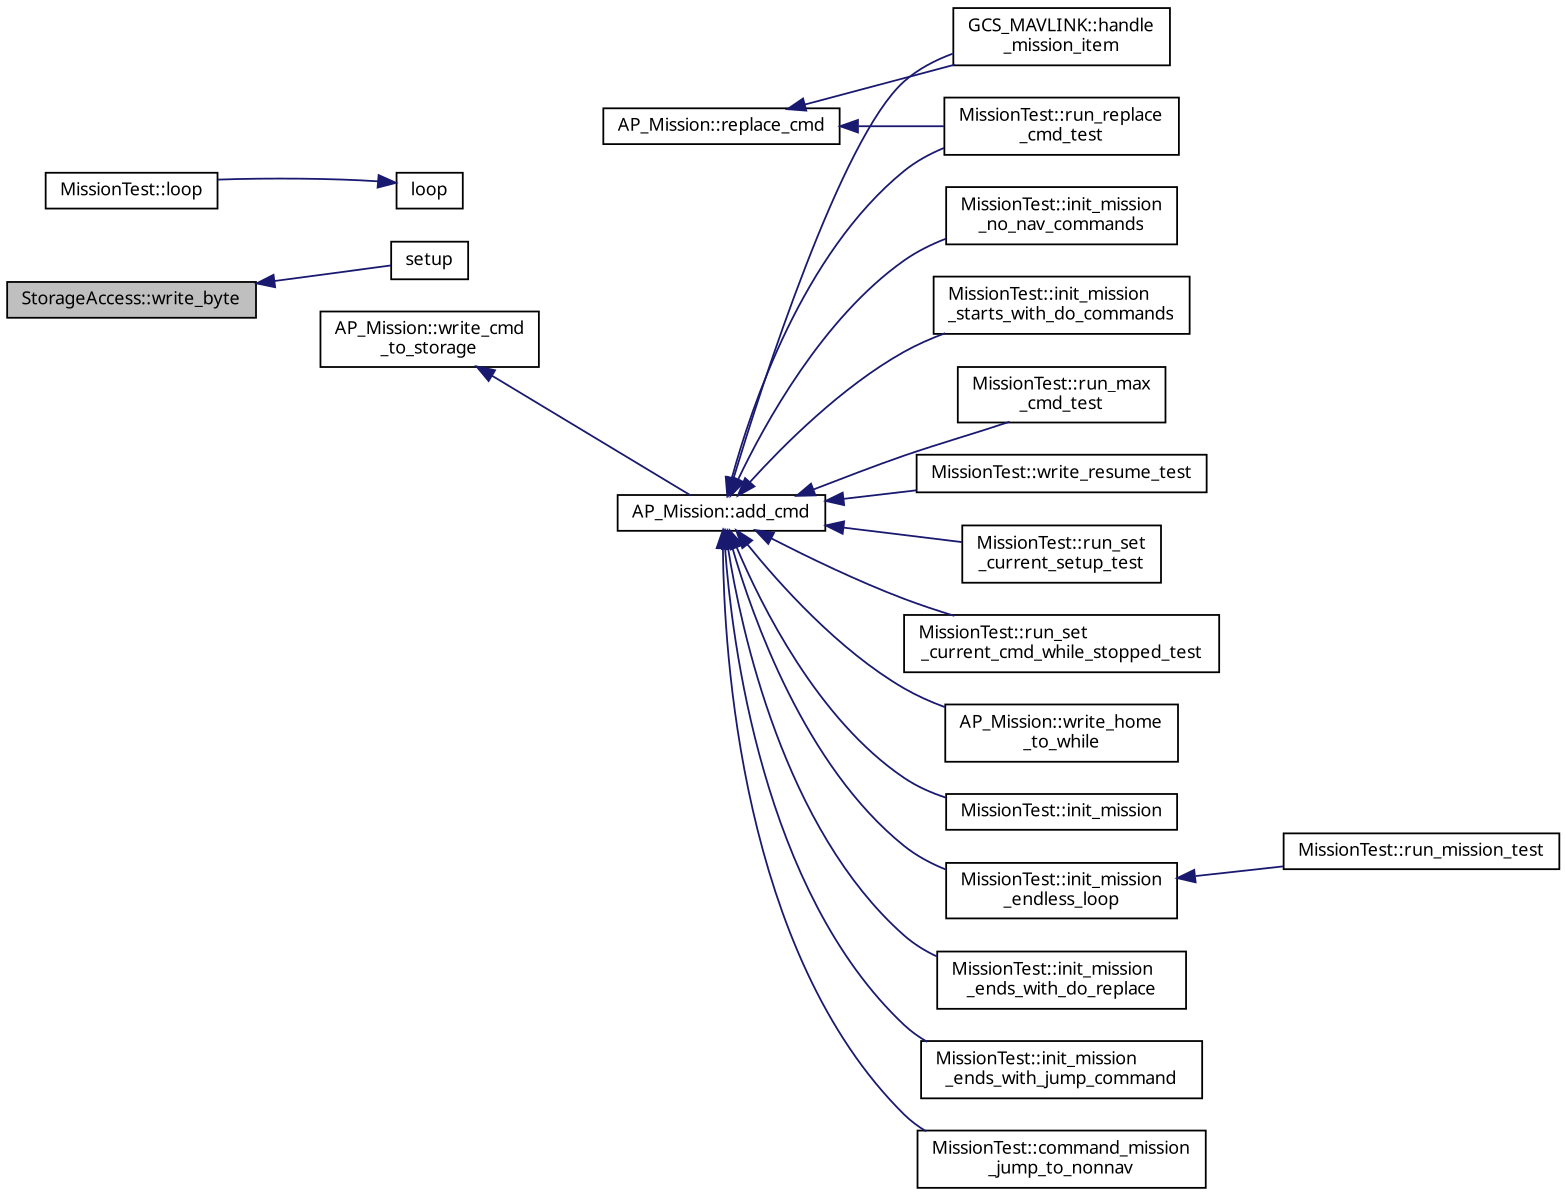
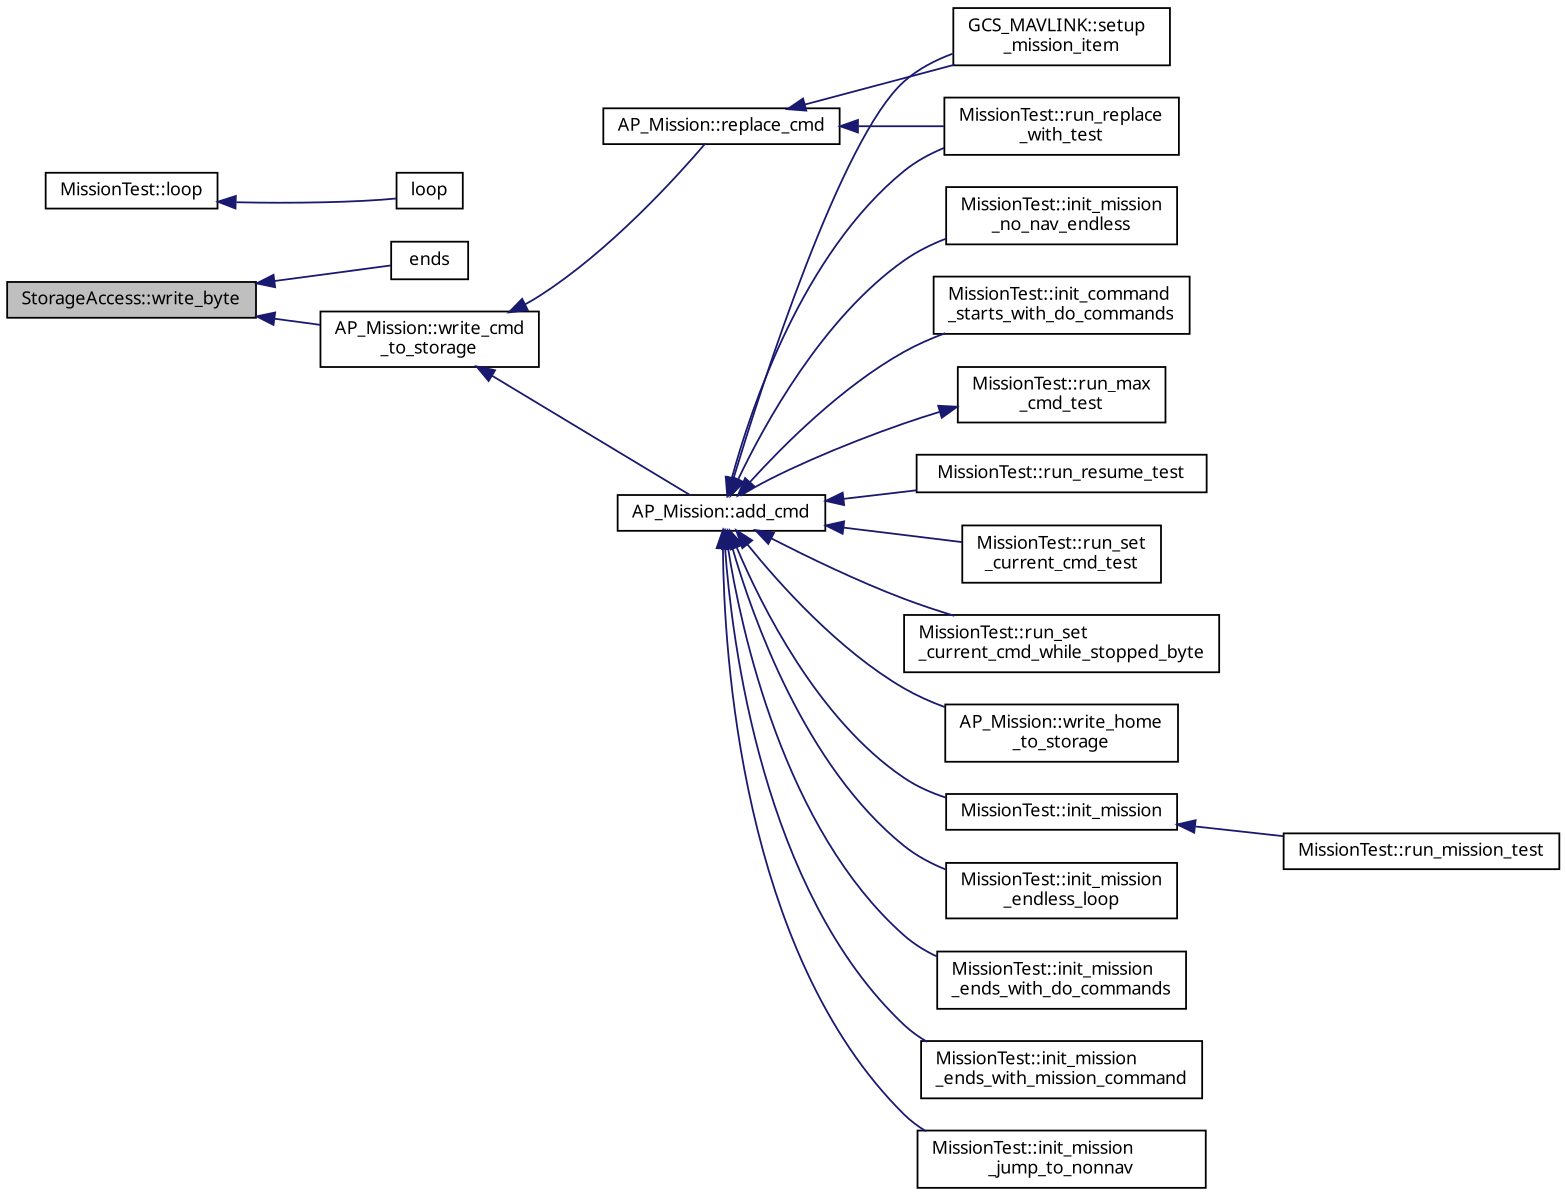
(1062, 37) -> (1062, 37)
(1062, 126) -> (1062, 126)
(298, 179) -> (316, 202)
(1062, 216) -> (1062, 216)
none -> (622, 231)
(430, 260) -> (430, 260)
(1062, 305) -> (1062, 305)
none -> (297, 322)
(911, 453) -> (838, 449)
(1062, 474) -> (1062, 474)
(1062, 554) -> (1062, 554)
(1062, 644) -> (1062, 644)
(1062, 733) -> (1062, 733)
(1240, 871) -> (1240, 831)
(1062, 980) -> (1062, 980)
(1062, 1070) -> (1062, 1070)
(1062, 1159) -> (1062, 1159)
